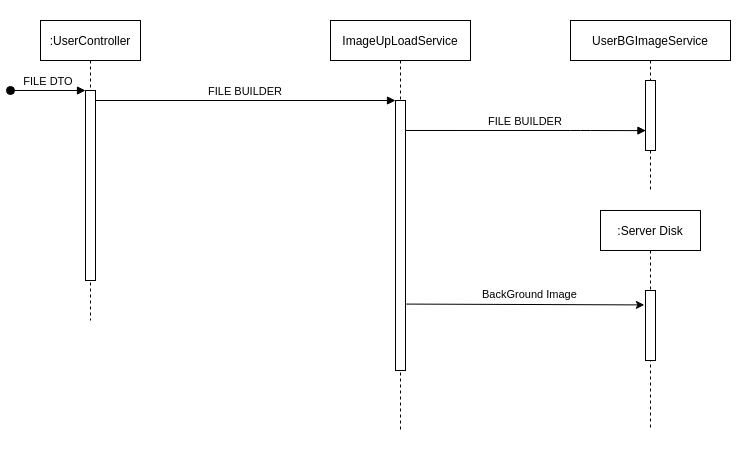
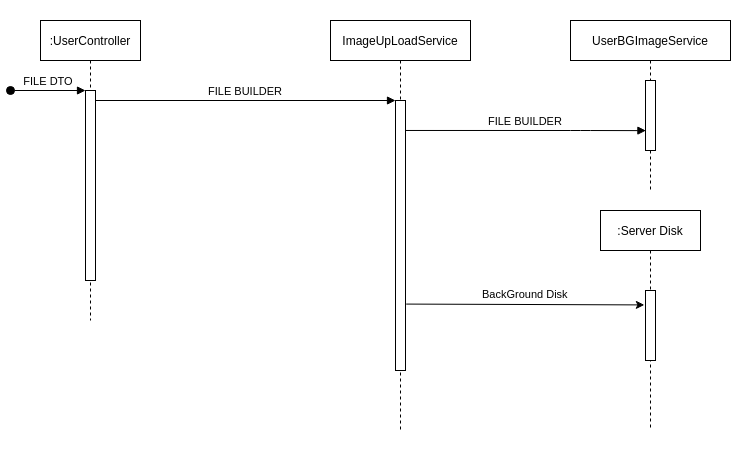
(532, 302) -> (530, 295)
